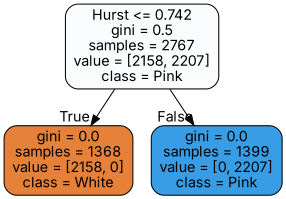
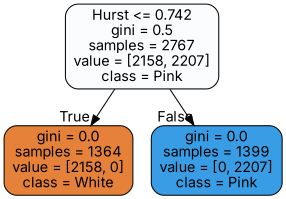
(68, 160) -> (68, 160)
